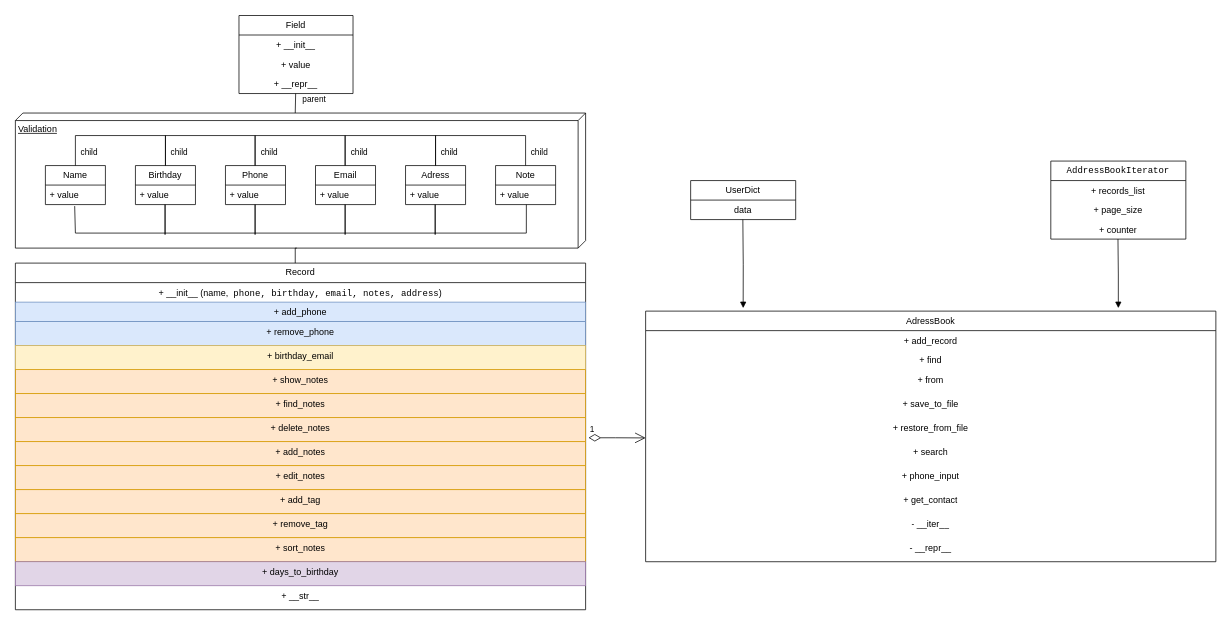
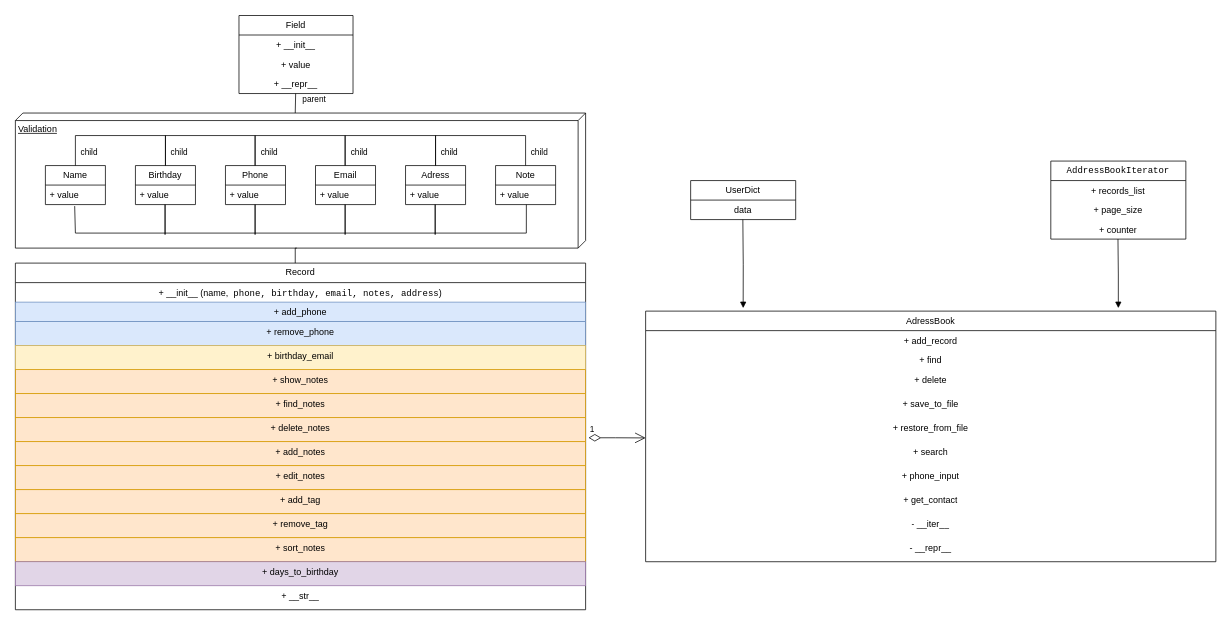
(930, 380) -> (930, 380)
